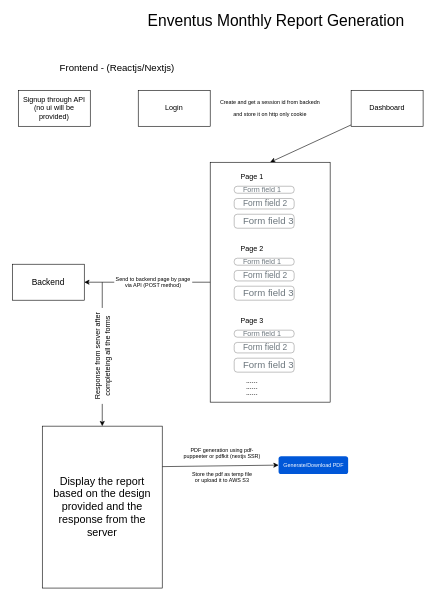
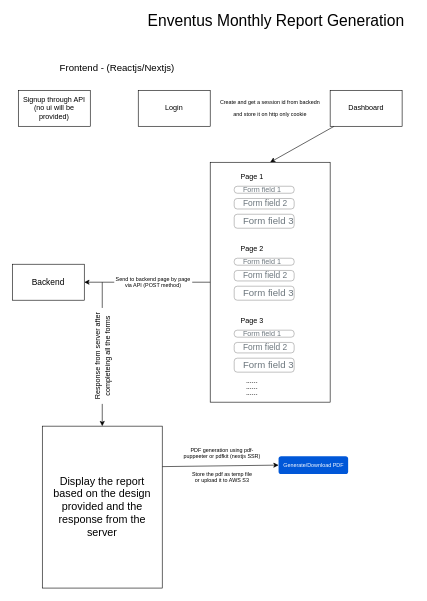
(387, 108) -> (366, 108)
